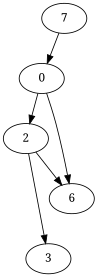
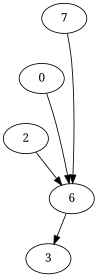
(55, 44) -> (74, 104)
(35, 104) -> none
(36, 194) -> (62, 225)
